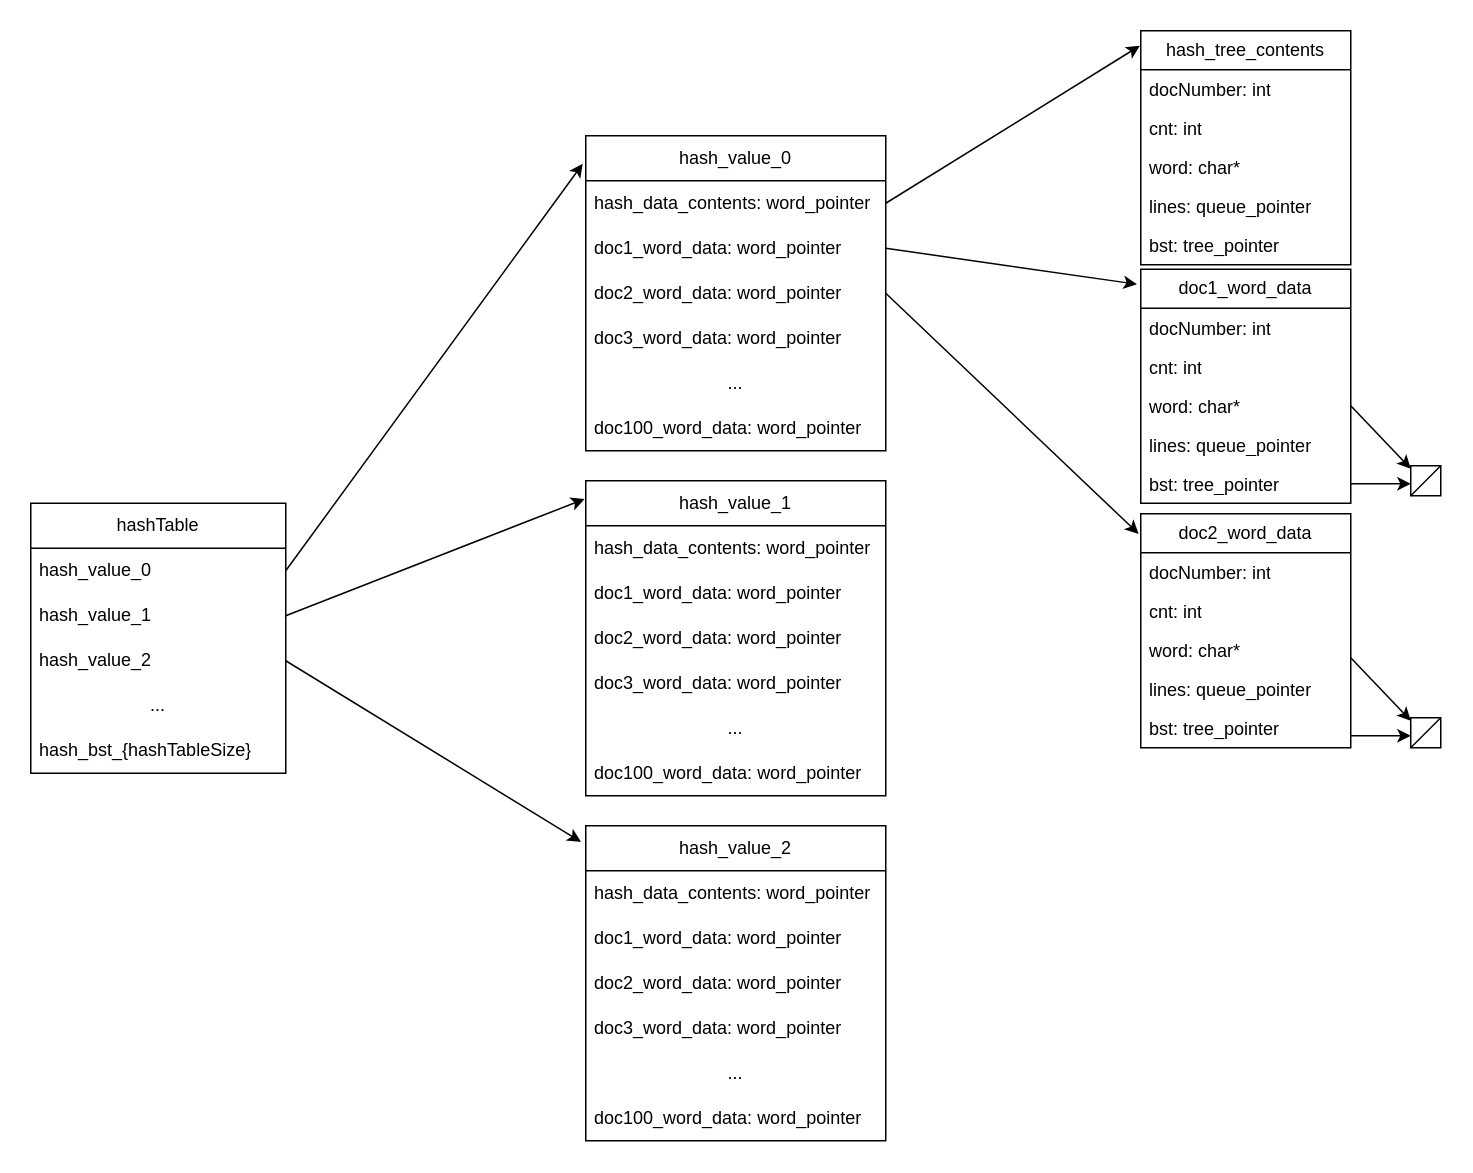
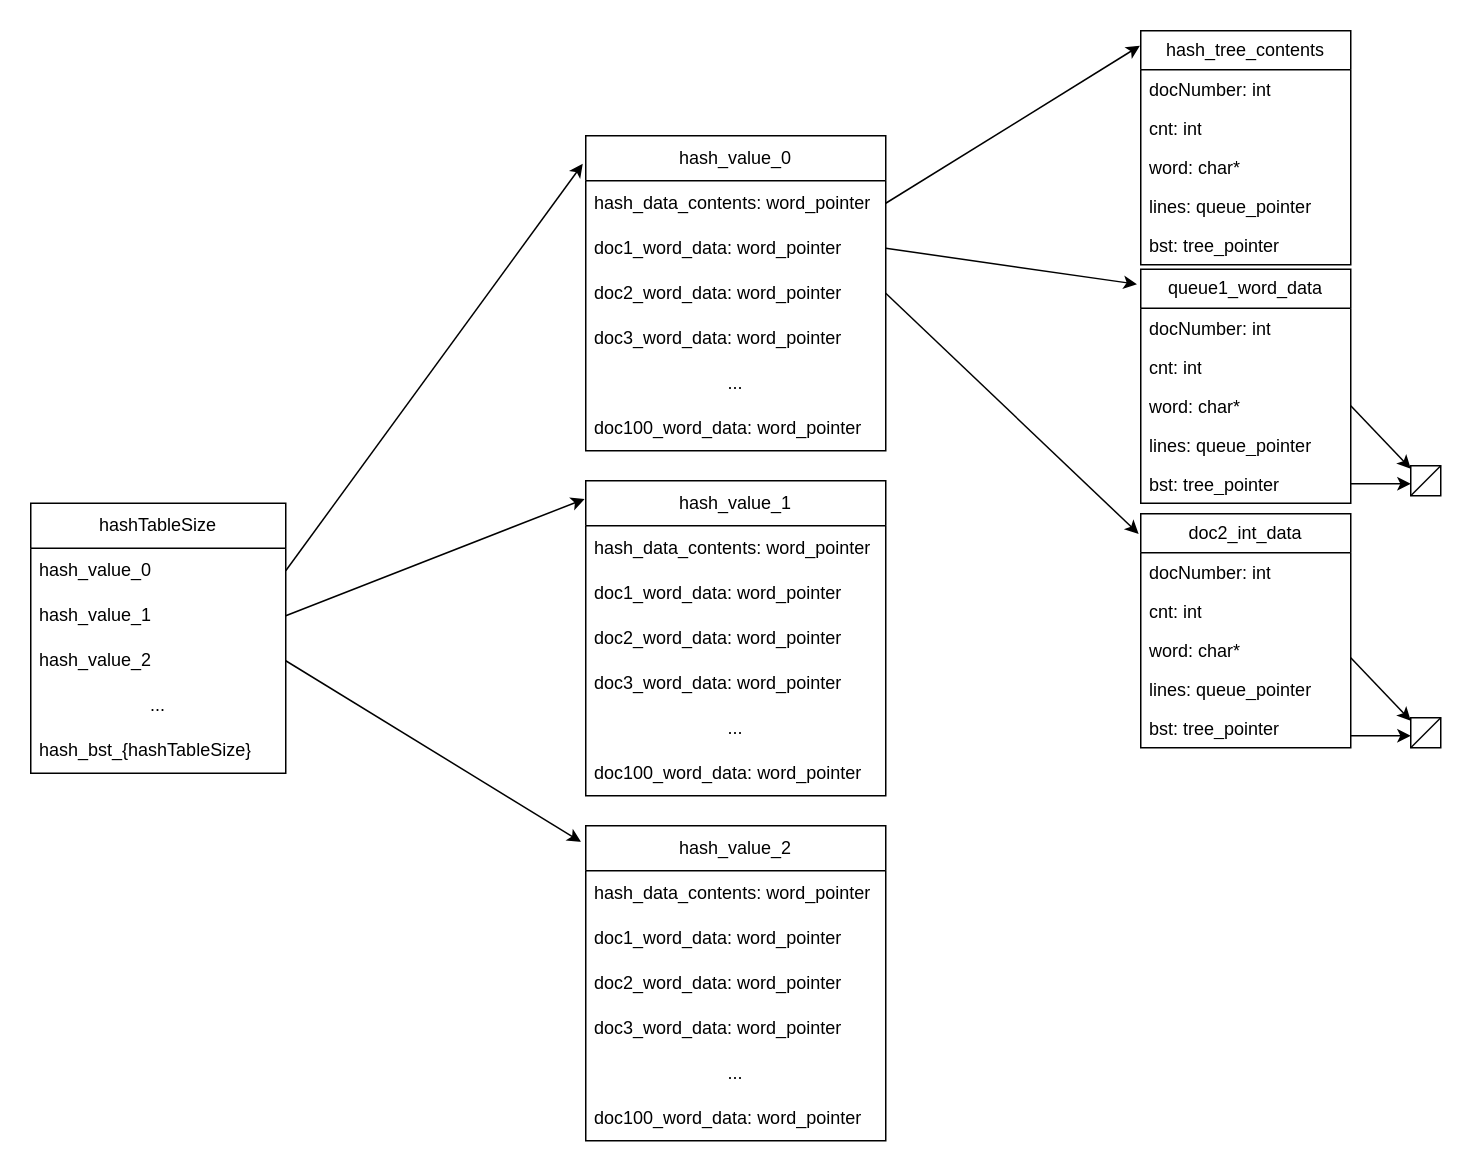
(1246, 289) -> (1246, 289)
(158, 526) -> (158, 526)
(1246, 533) -> (1246, 533)
